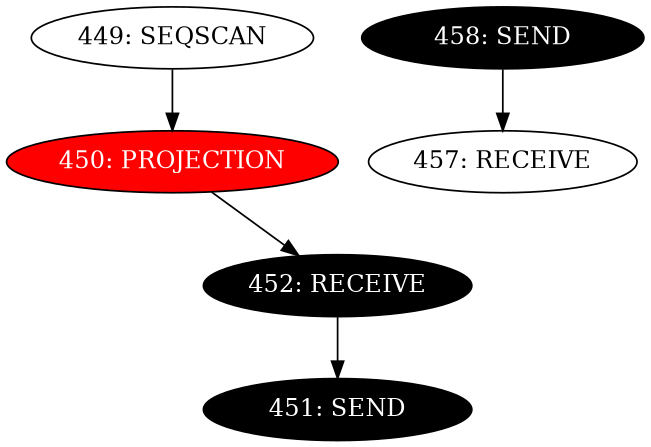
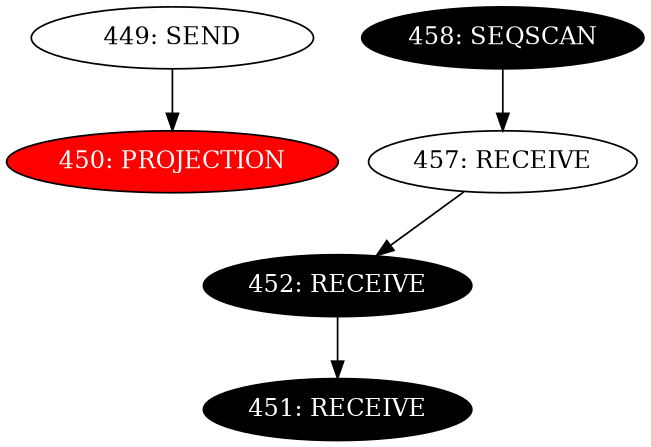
(172, 38) -> (172, 38)
(503, 38) -> (503, 38)
(248, 219) -> (427, 219)
(338, 410) -> (338, 410)
